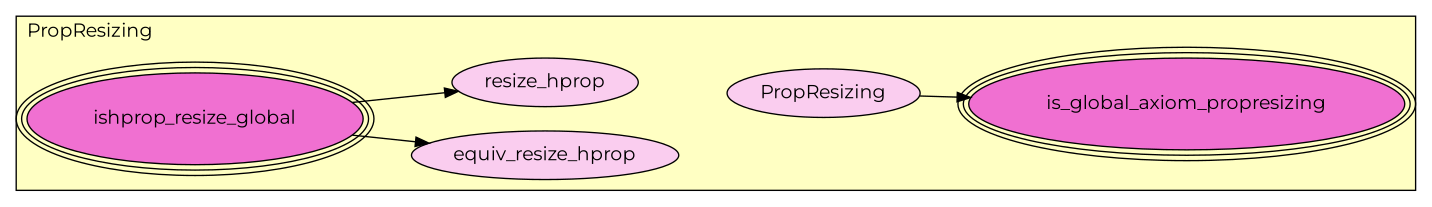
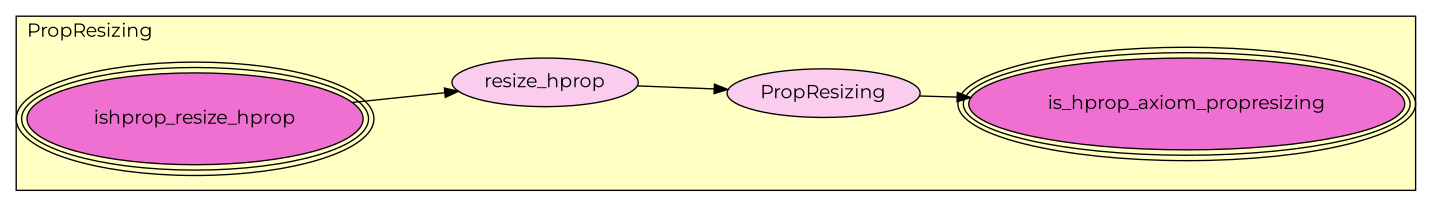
none -> (676, 87)
(1187, 104) -> (1187, 104)
(195, 119) -> (195, 119)
(545, 155) -> none
